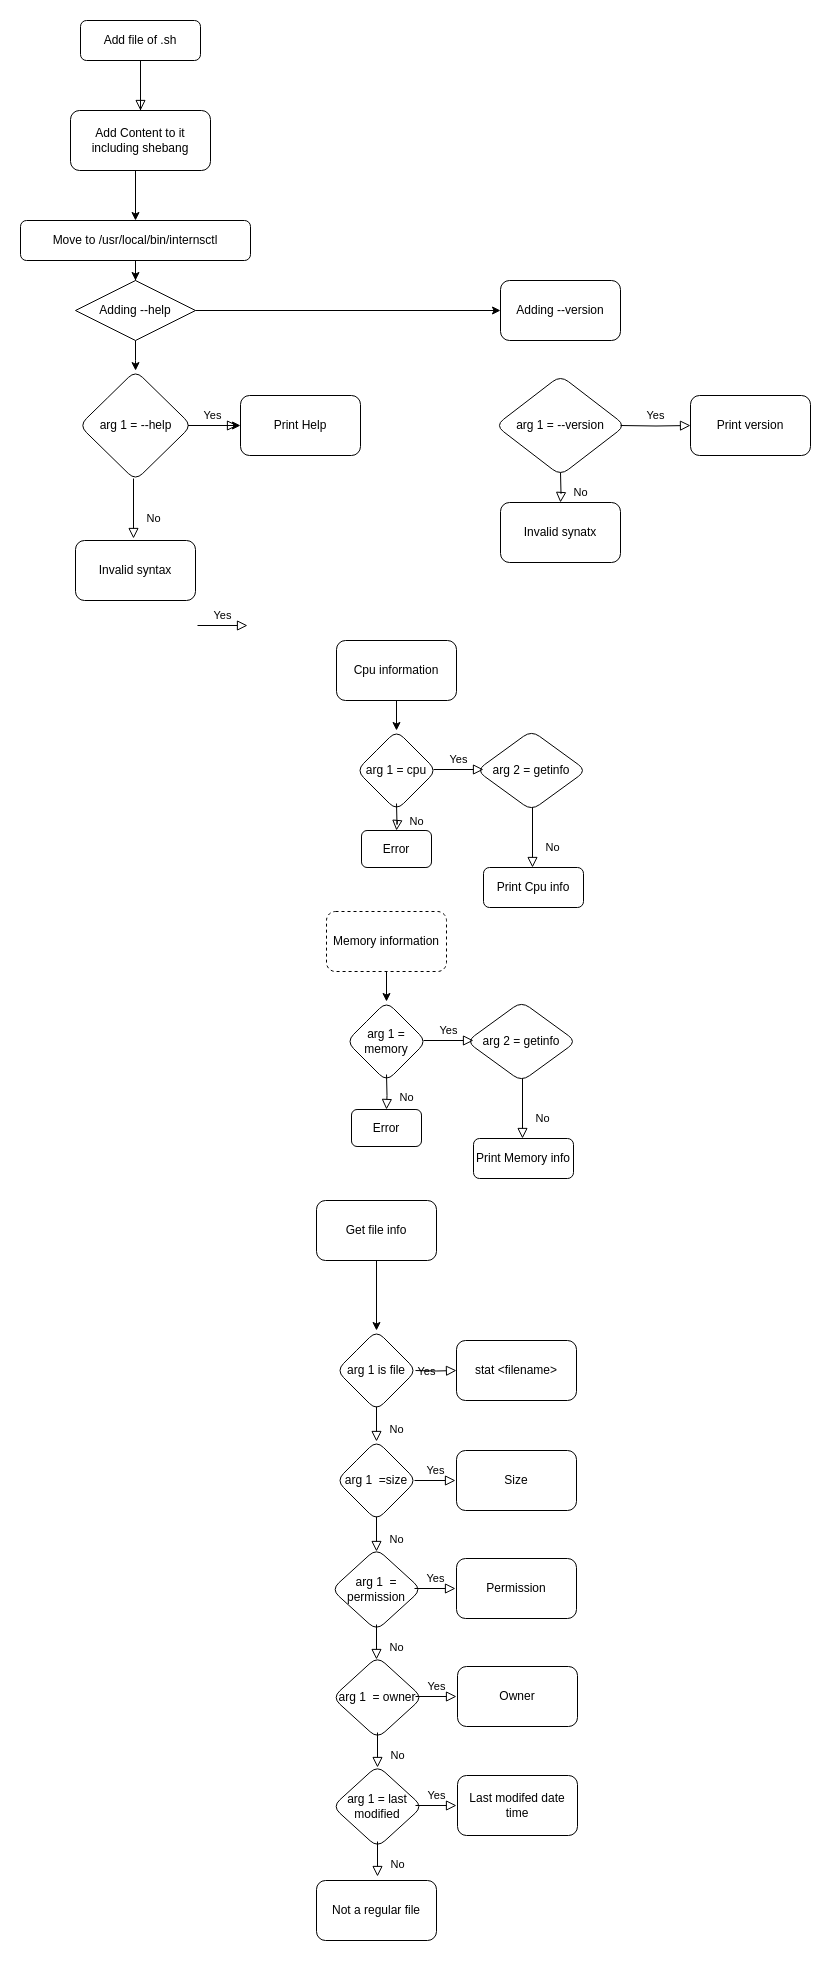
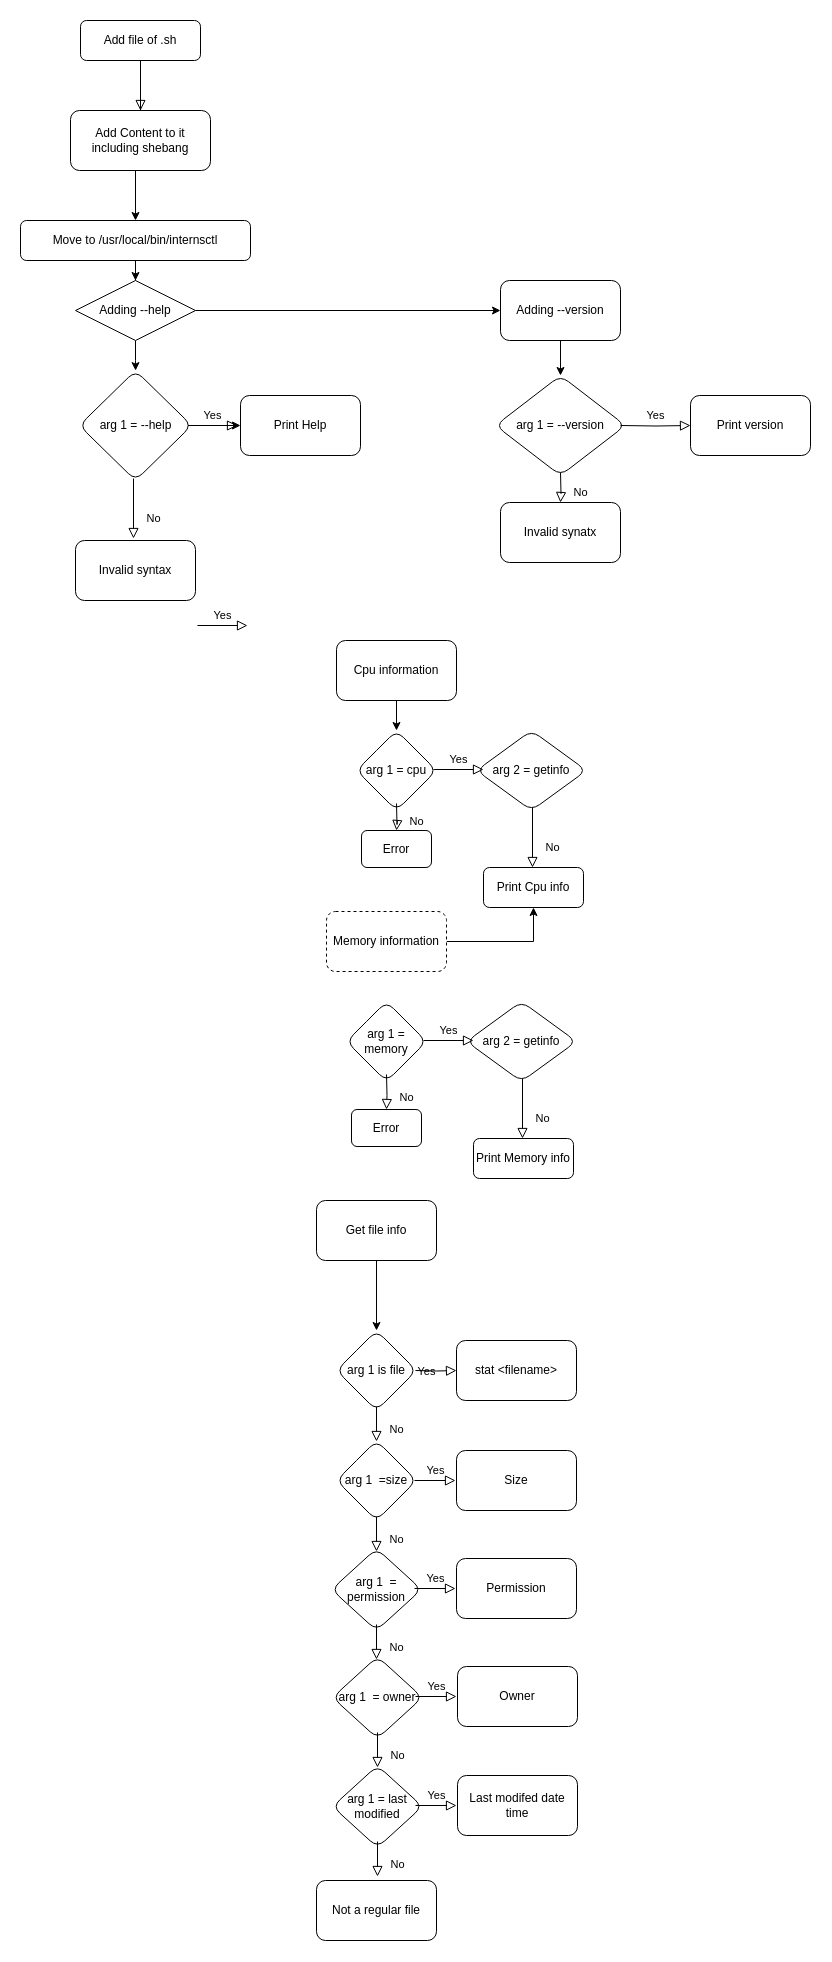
none -> (561, 360)
(387, 991) -> (504, 942)
